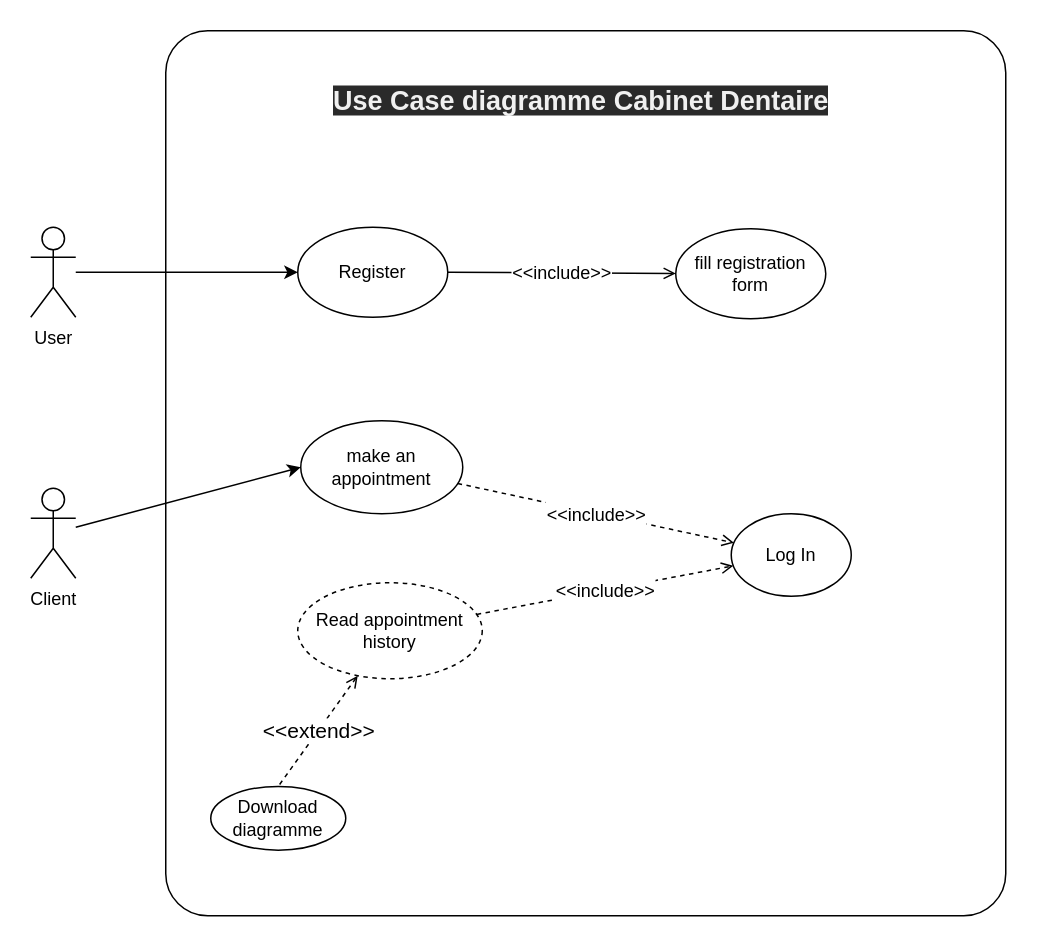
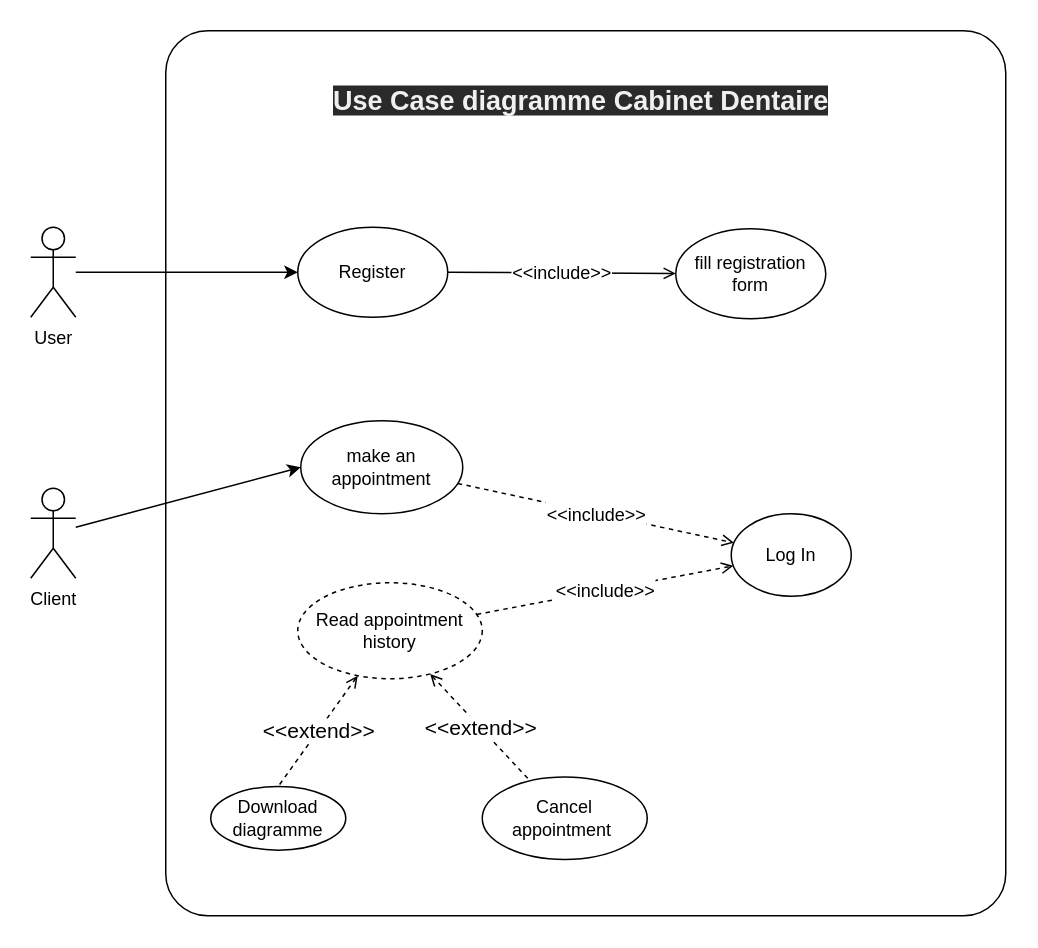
none -> (501, 750)
none -> (565, 818)
